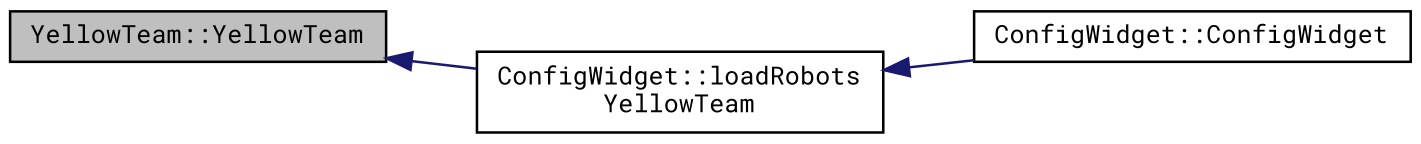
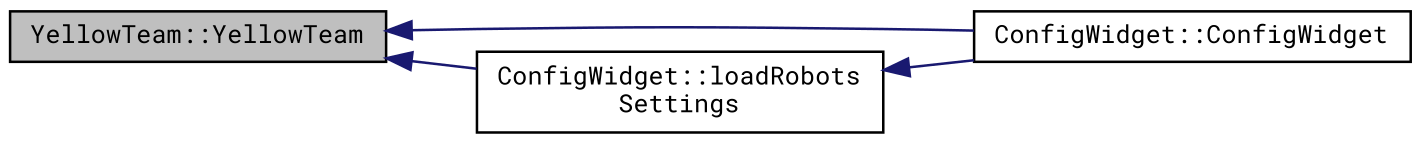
none -> (693, 27)
(680, 92) -> (680, 92)
